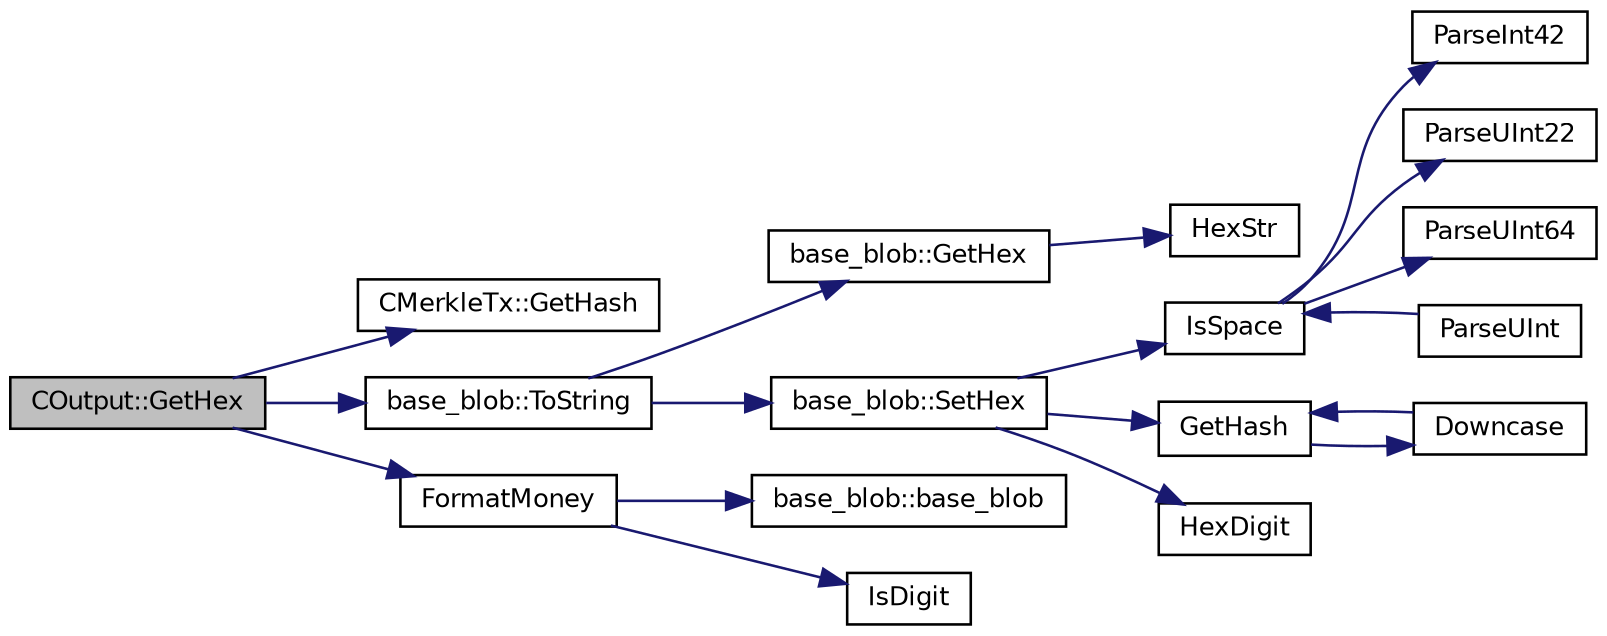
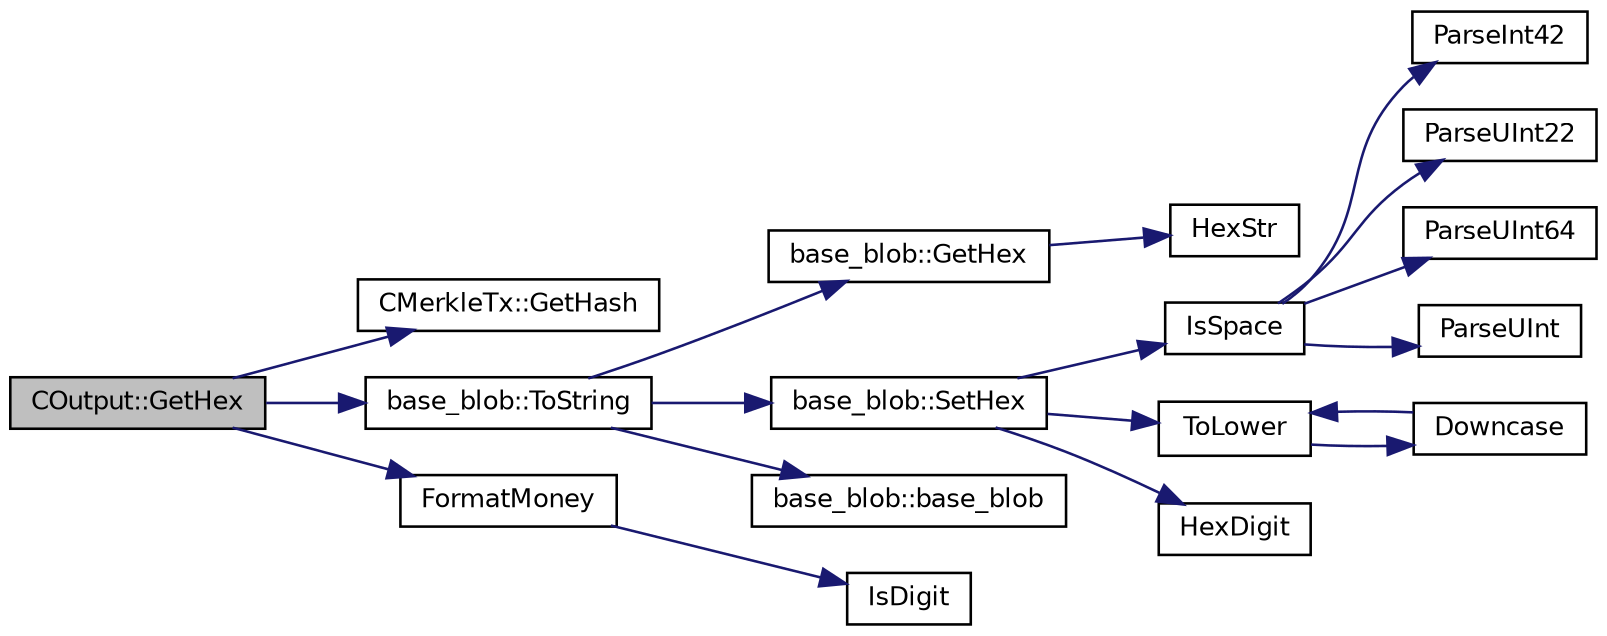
(1375, 312) -> (1348, 347)
(1235, 429) -> (1235, 429)
(671, 501) -> (696, 449)
